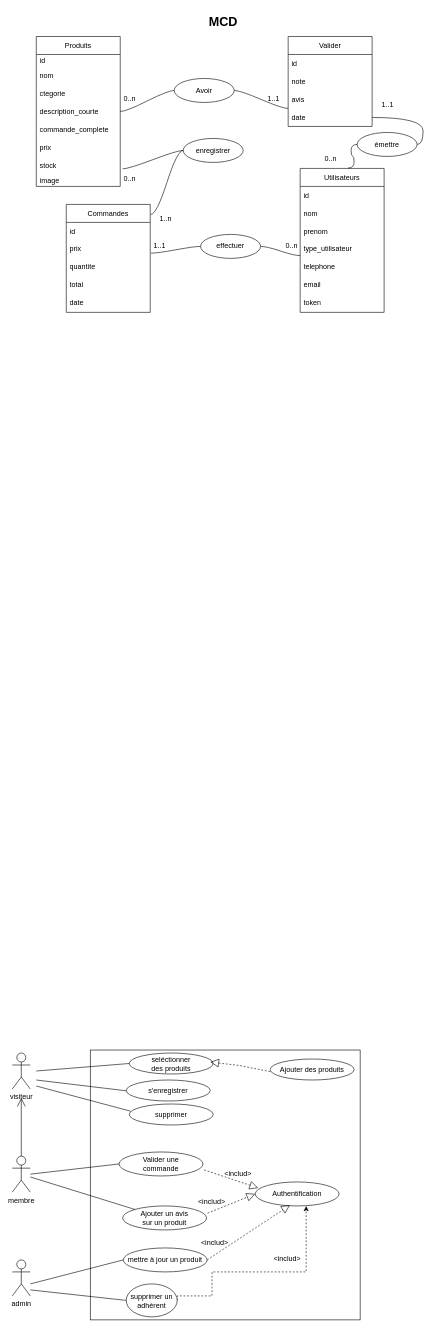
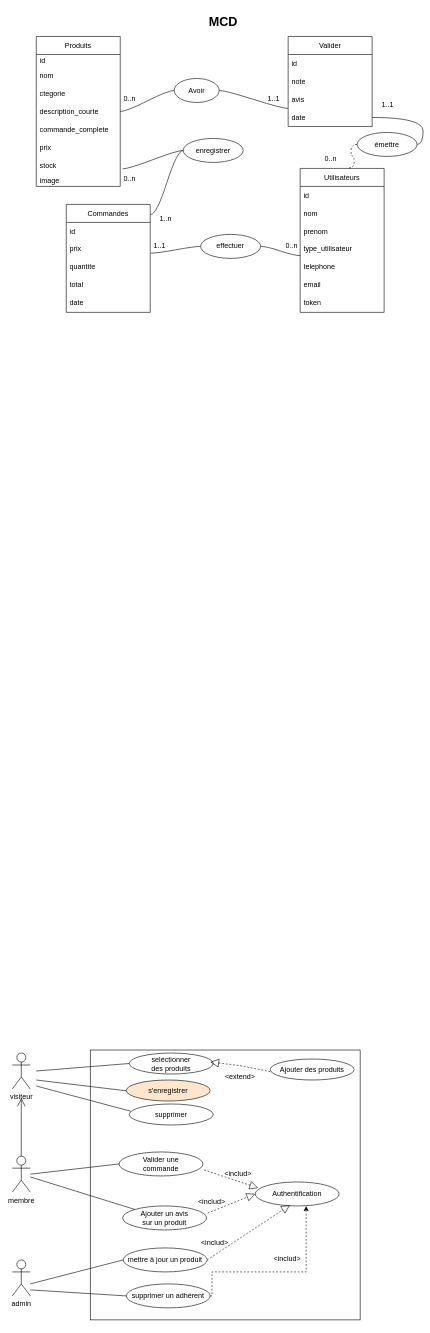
(204, 90) -> (197, 90)
(353, 156) -> (353, 156)
none -> (240, 1077)
(168, 1091) -> (168, 1091)
(152, 1301) -> (168, 1296)
